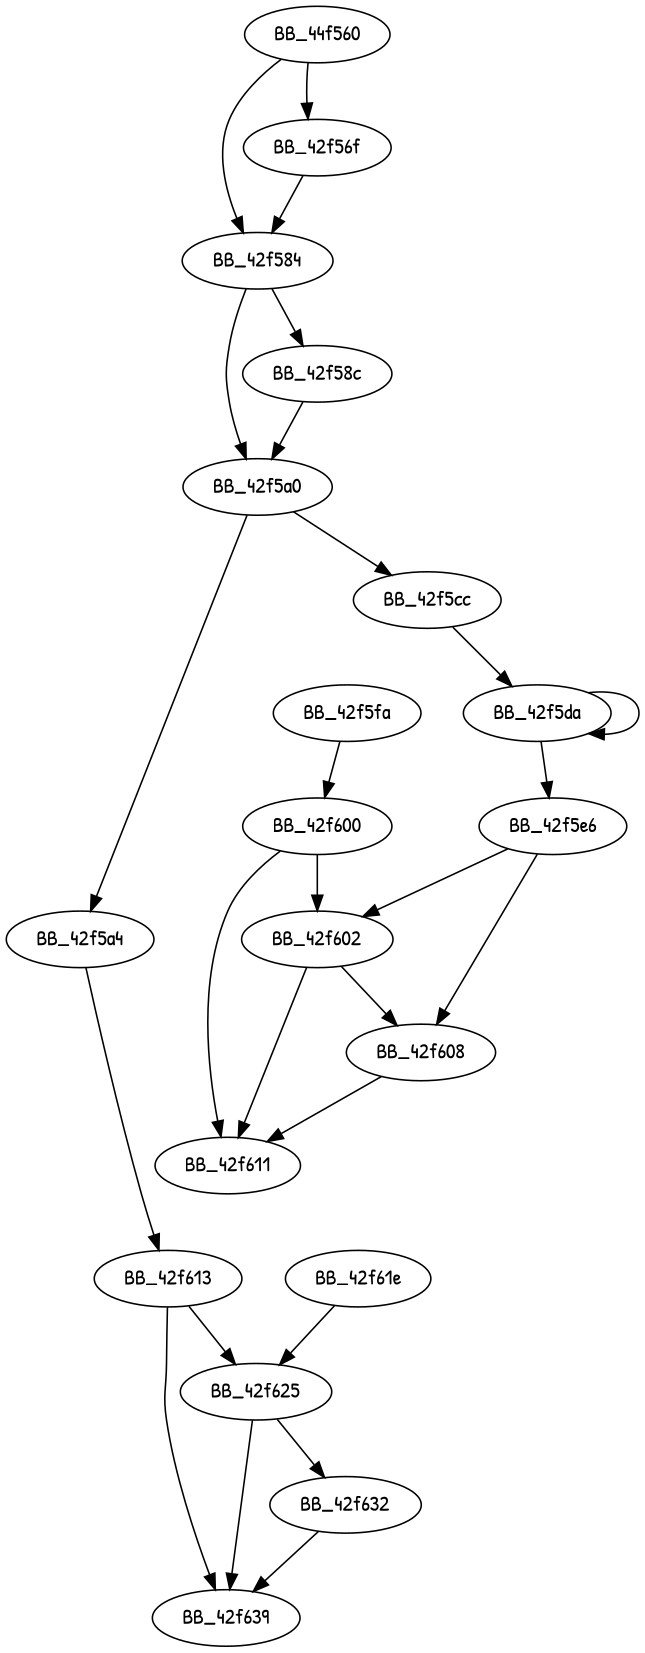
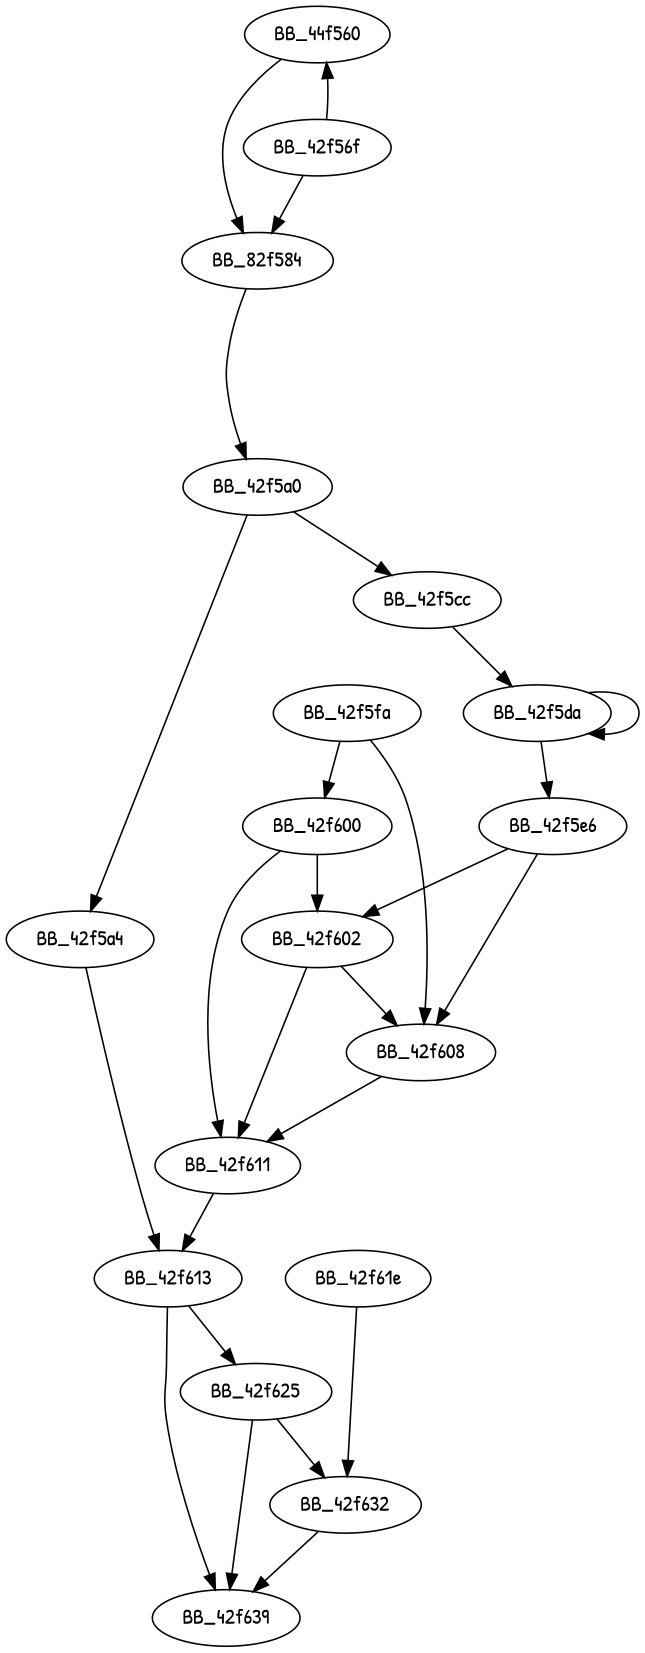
(307, 83) -> (328, 99)
(258, 261) -> (258, 261)
(317, 374) -> none
none -> (421, 868)
none -> (202, 1215)
(313, 1329) -> (352, 1384)
